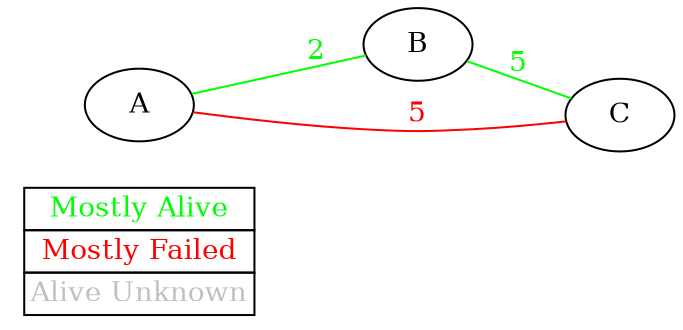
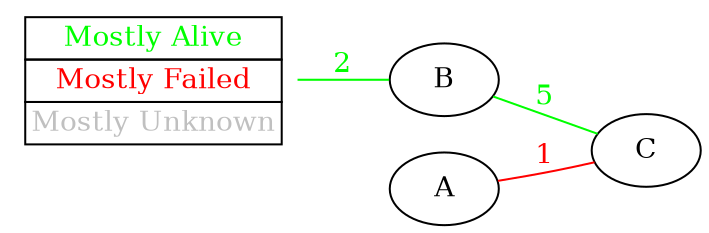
(279, 75) -> (343, 80)
(418, 114) -> (545, 155)
(139, 293) -> (153, 122)
